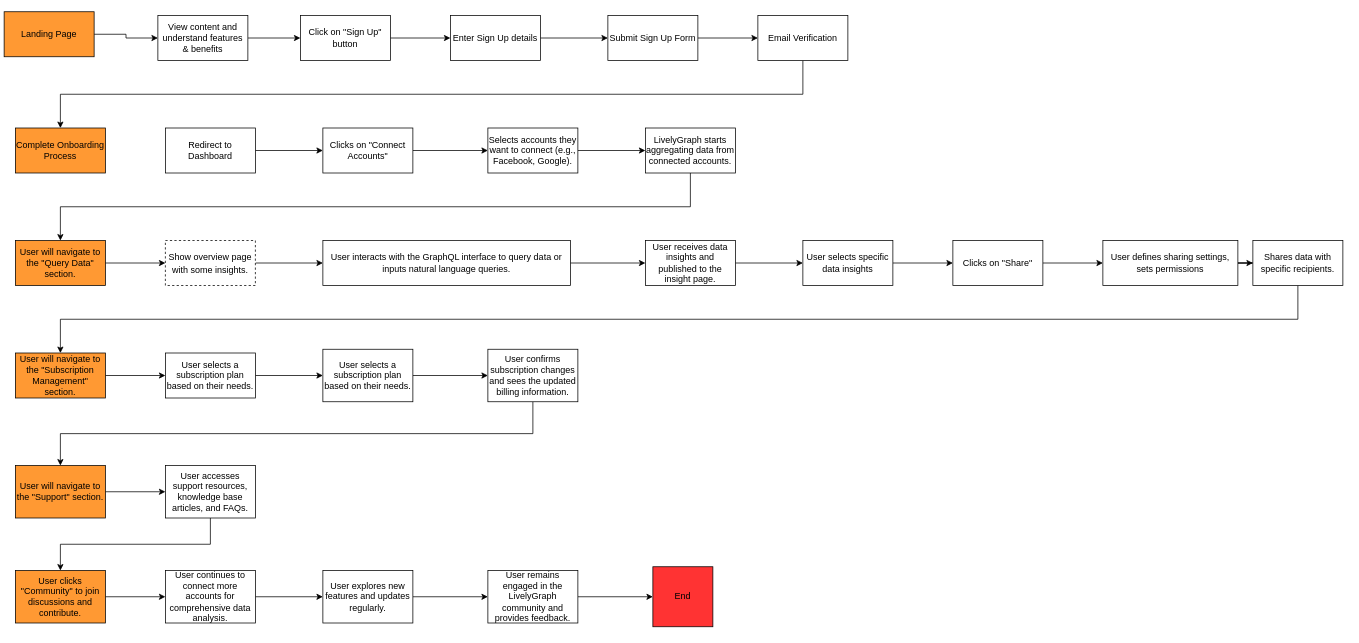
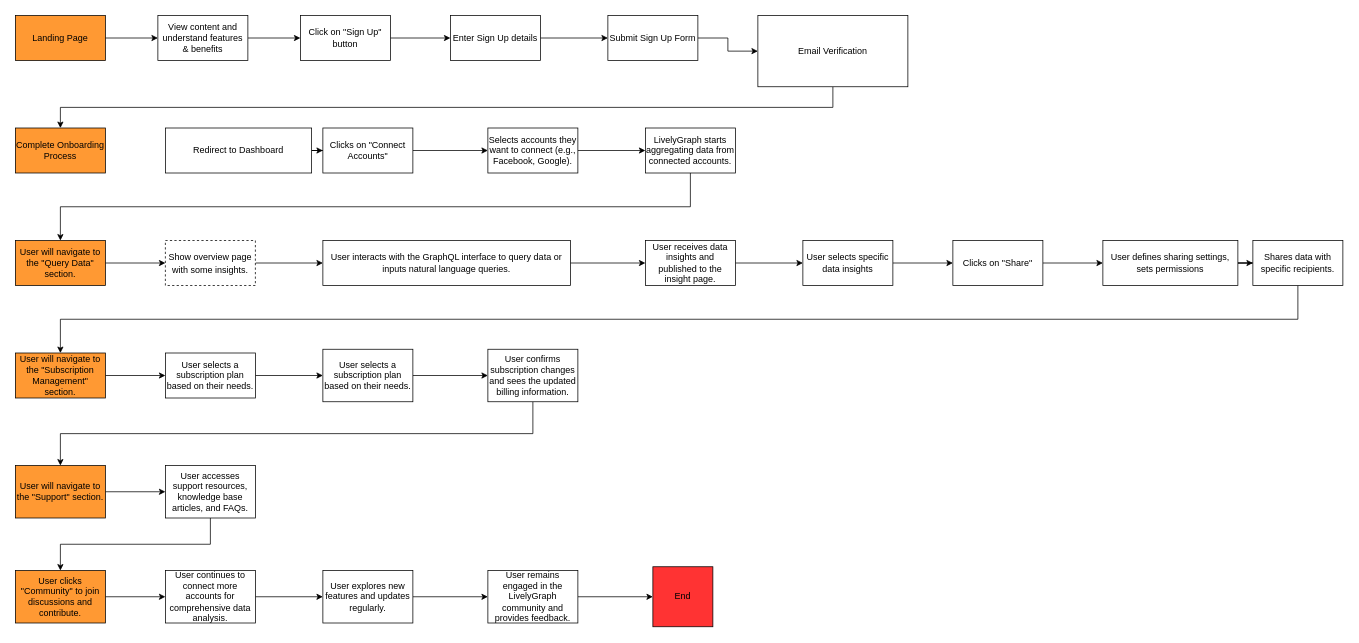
(49, 34) -> (60, 38)
(803, 38) -> (833, 51)
(210, 150) -> (239, 150)
